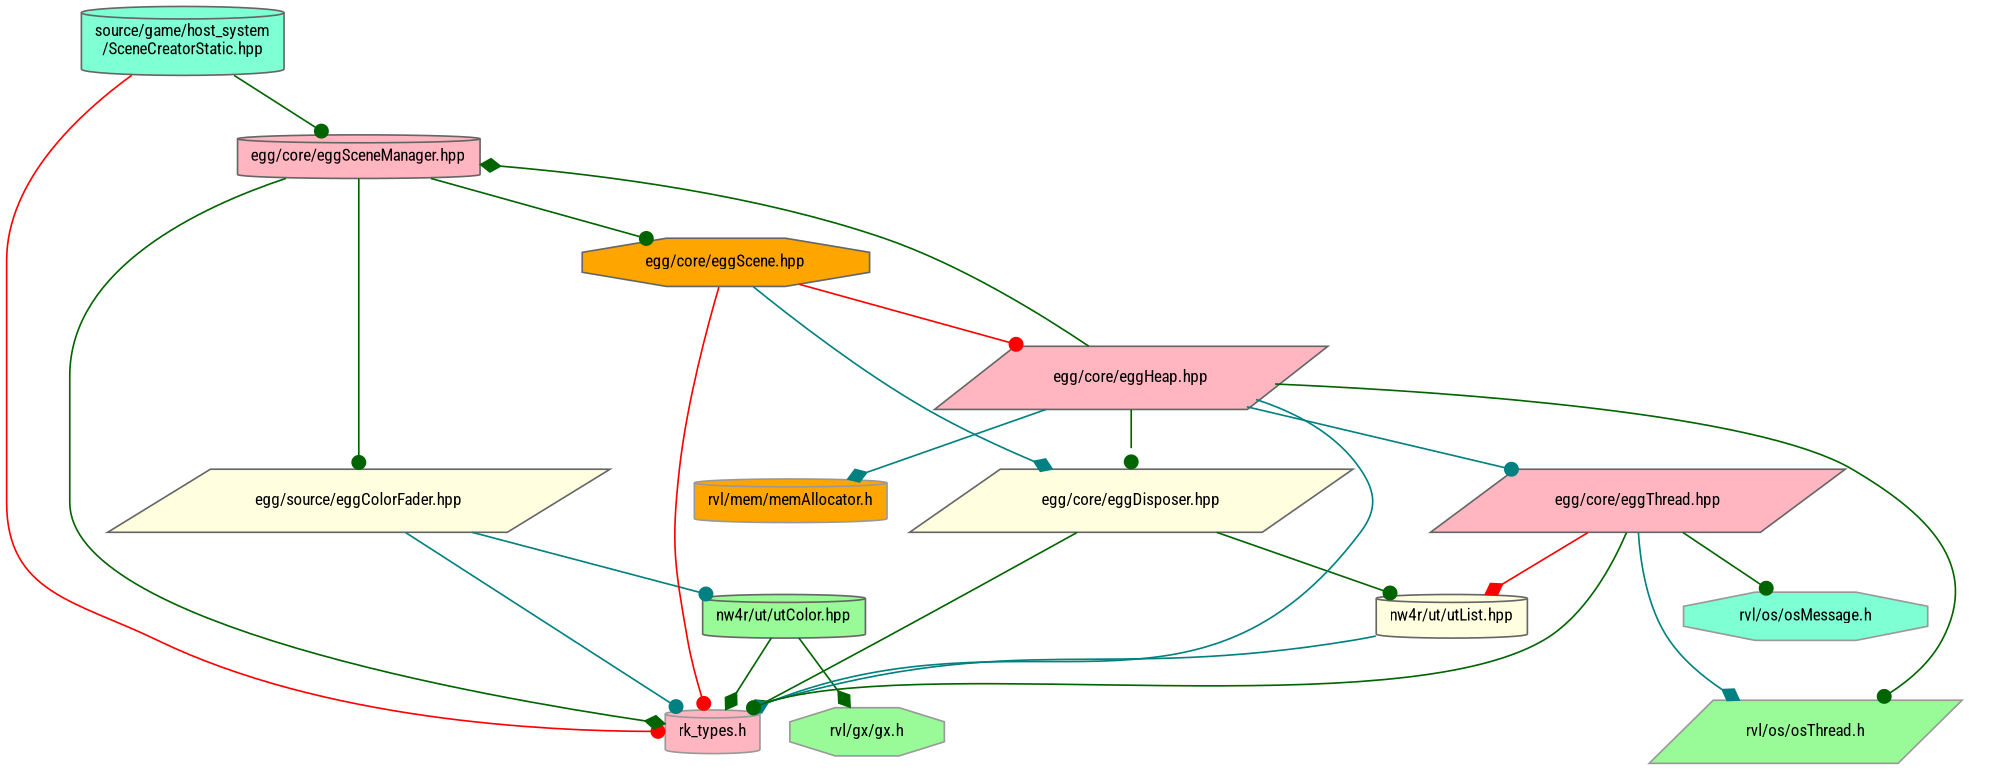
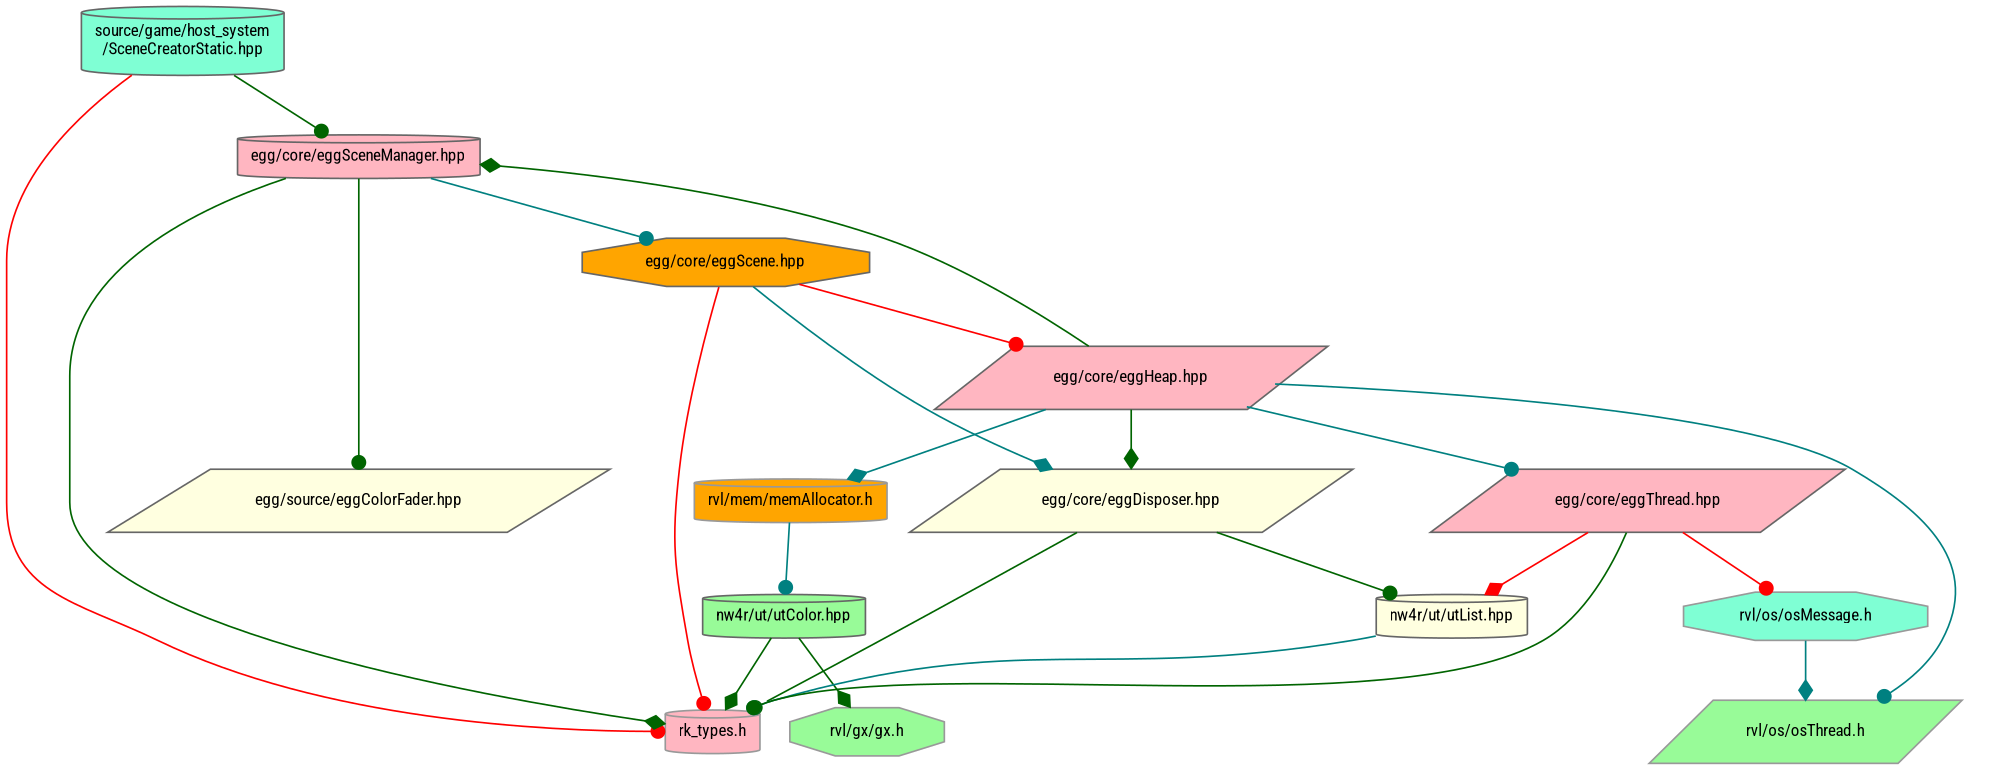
(535, 208) -> (535, 208)
(1712, 427) -> (1712, 427)
(1131, 429) -> (1131, 429)
(1722, 558) -> (1722, 558)
(586, 562) -> (788, 551)
(538, 618) -> none
(922, 618) -> (922, 618)
(1659, 622) -> (1806, 660)
(1201, 646) -> none
